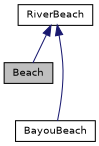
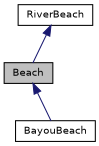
(63, 78) -> (44, 107)
